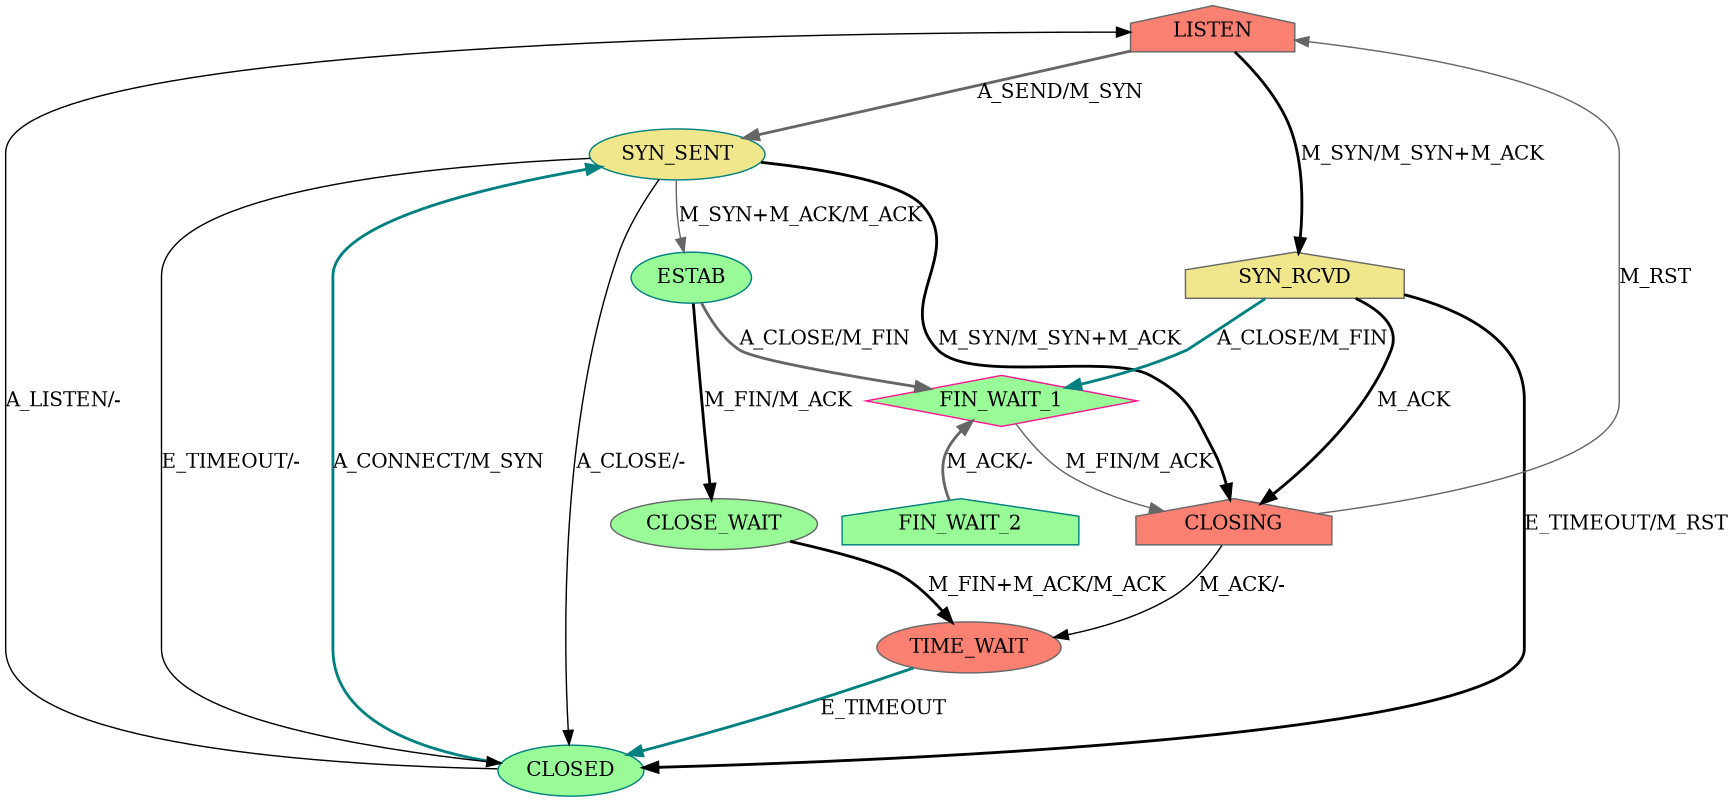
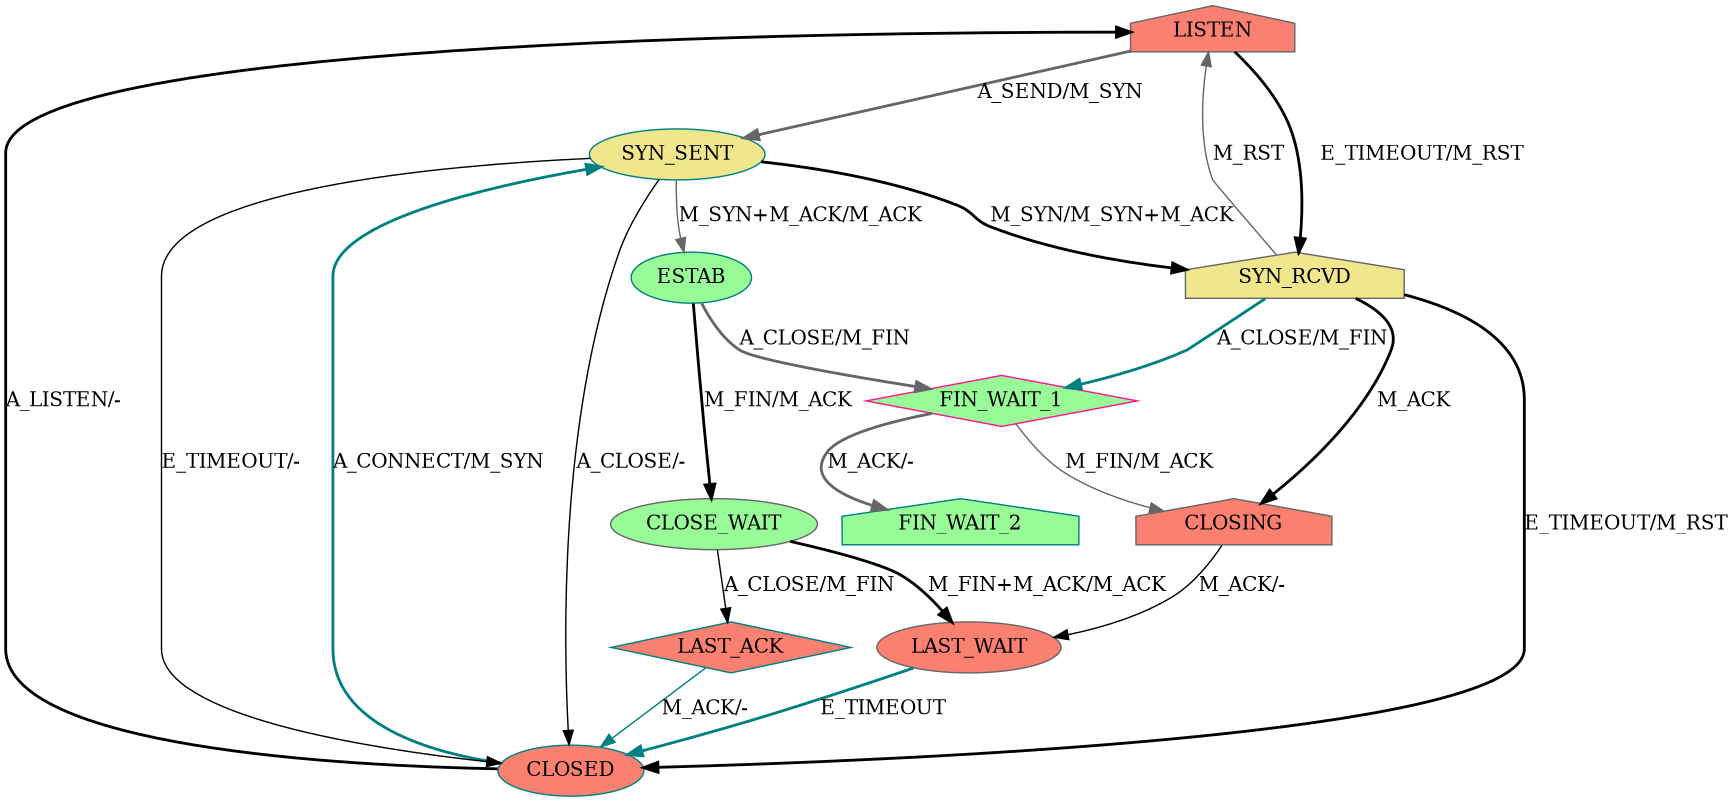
(44, 115) -> (44, 115)
(1422, 154) -> (1422, 154)
(1619, 273) -> (1210, 172)
(951, 358) -> (968, 211)
(943, 463) -> (838, 443)
none -> (731, 647)
(969, 647) -> (969, 647)
(571, 771) -> (571, 771)
